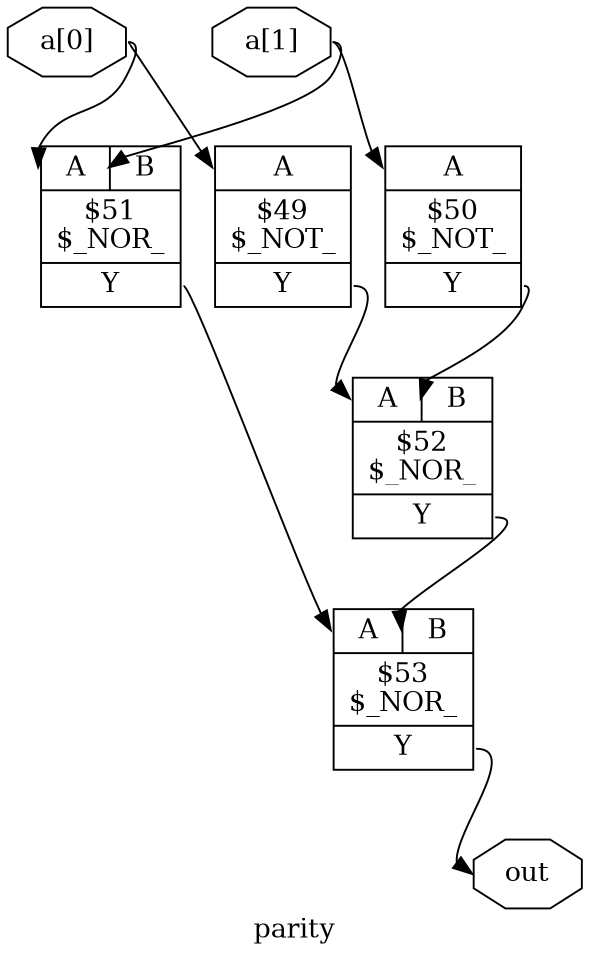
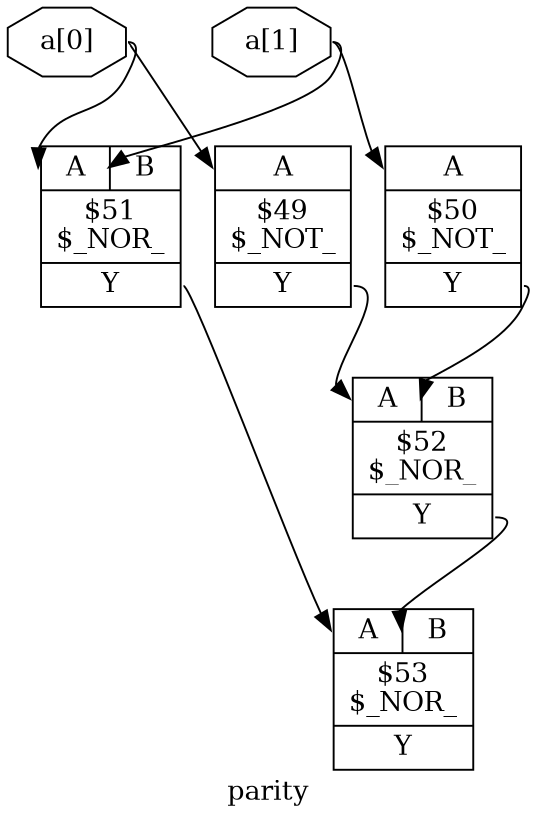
(528, 874) -> none
